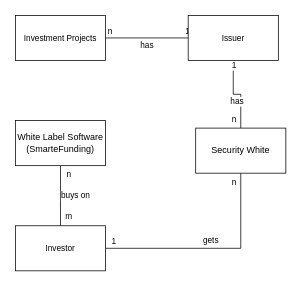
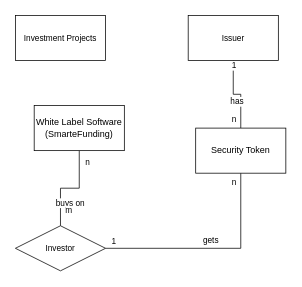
(147, 38) -> none
(60, 143) -> (79, 128)
(240, 150) -> (240, 150)
(60, 248) -> (60, 248)
